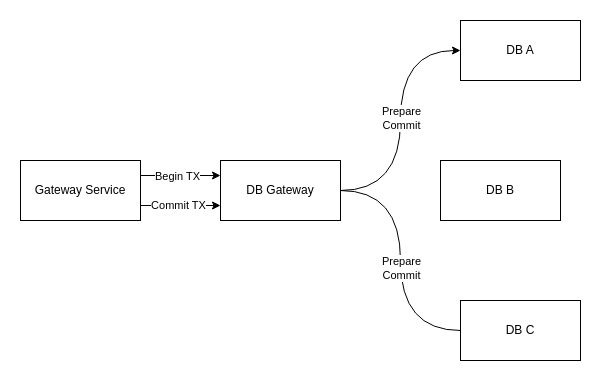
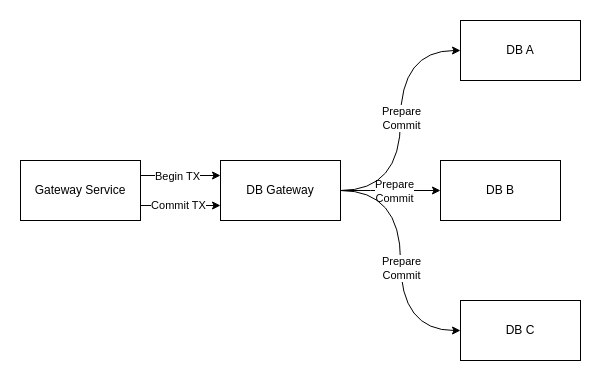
none -> (364, 191)
(424, 320) -> (422, 321)
